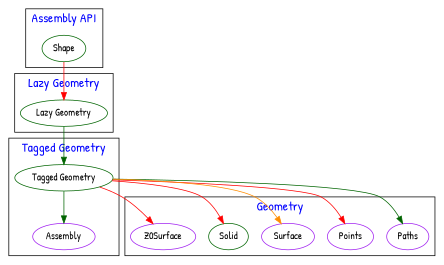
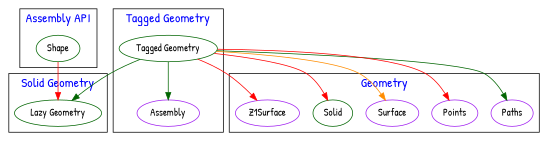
(64, 84) -> (58, 84)
(64, 143) -> (101, 79)
(163, 237) -> (267, 113)
